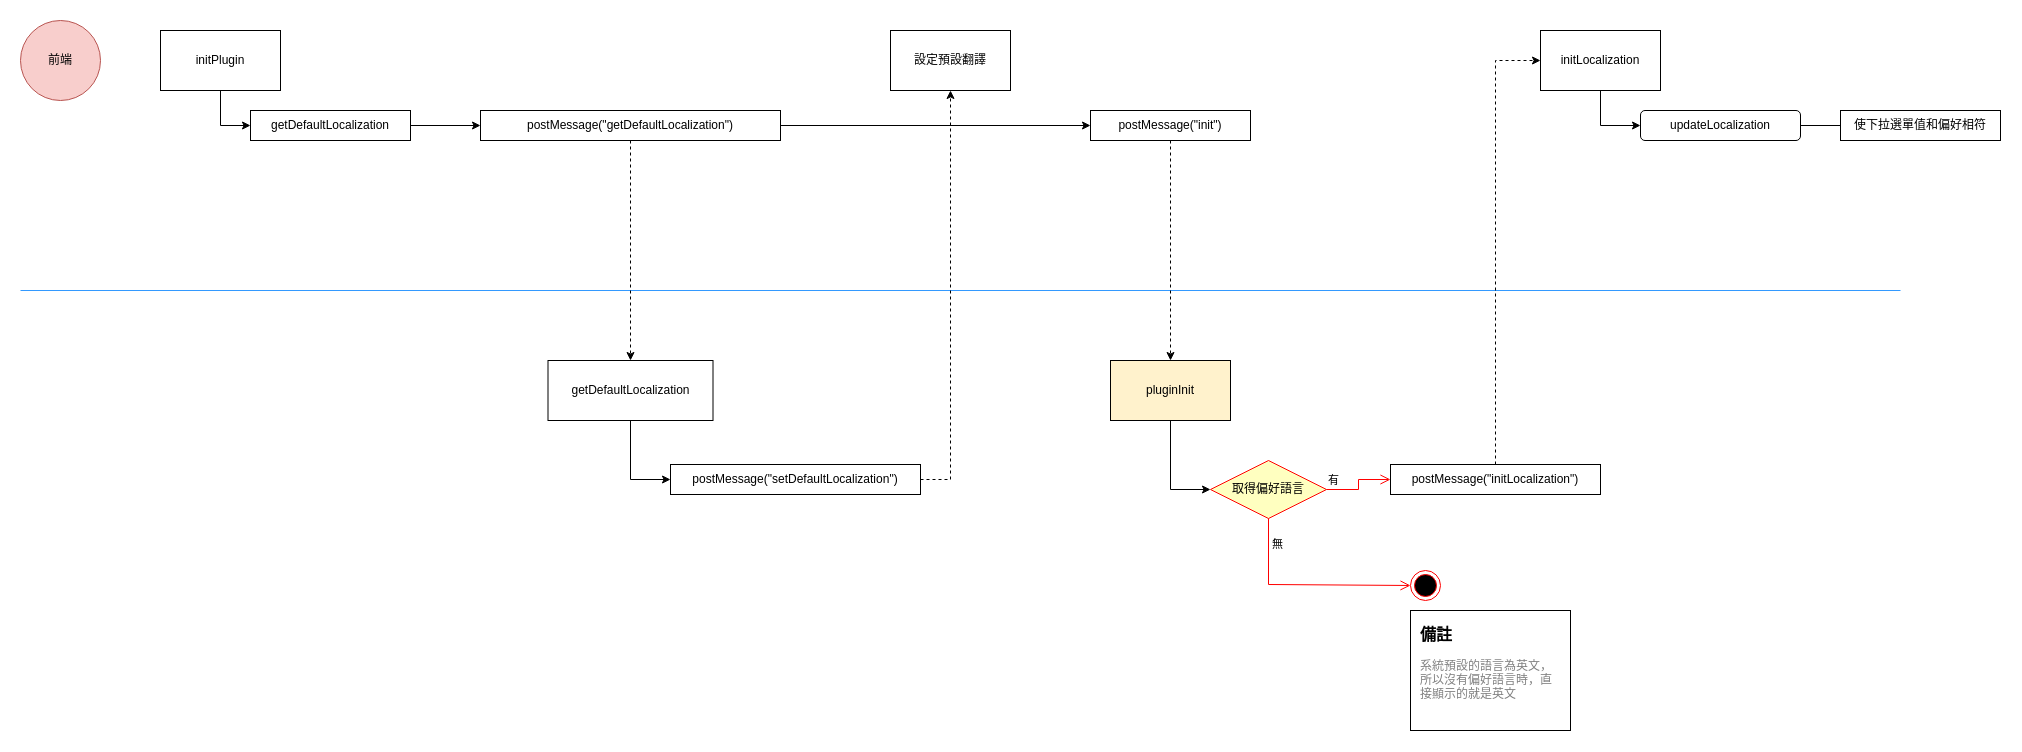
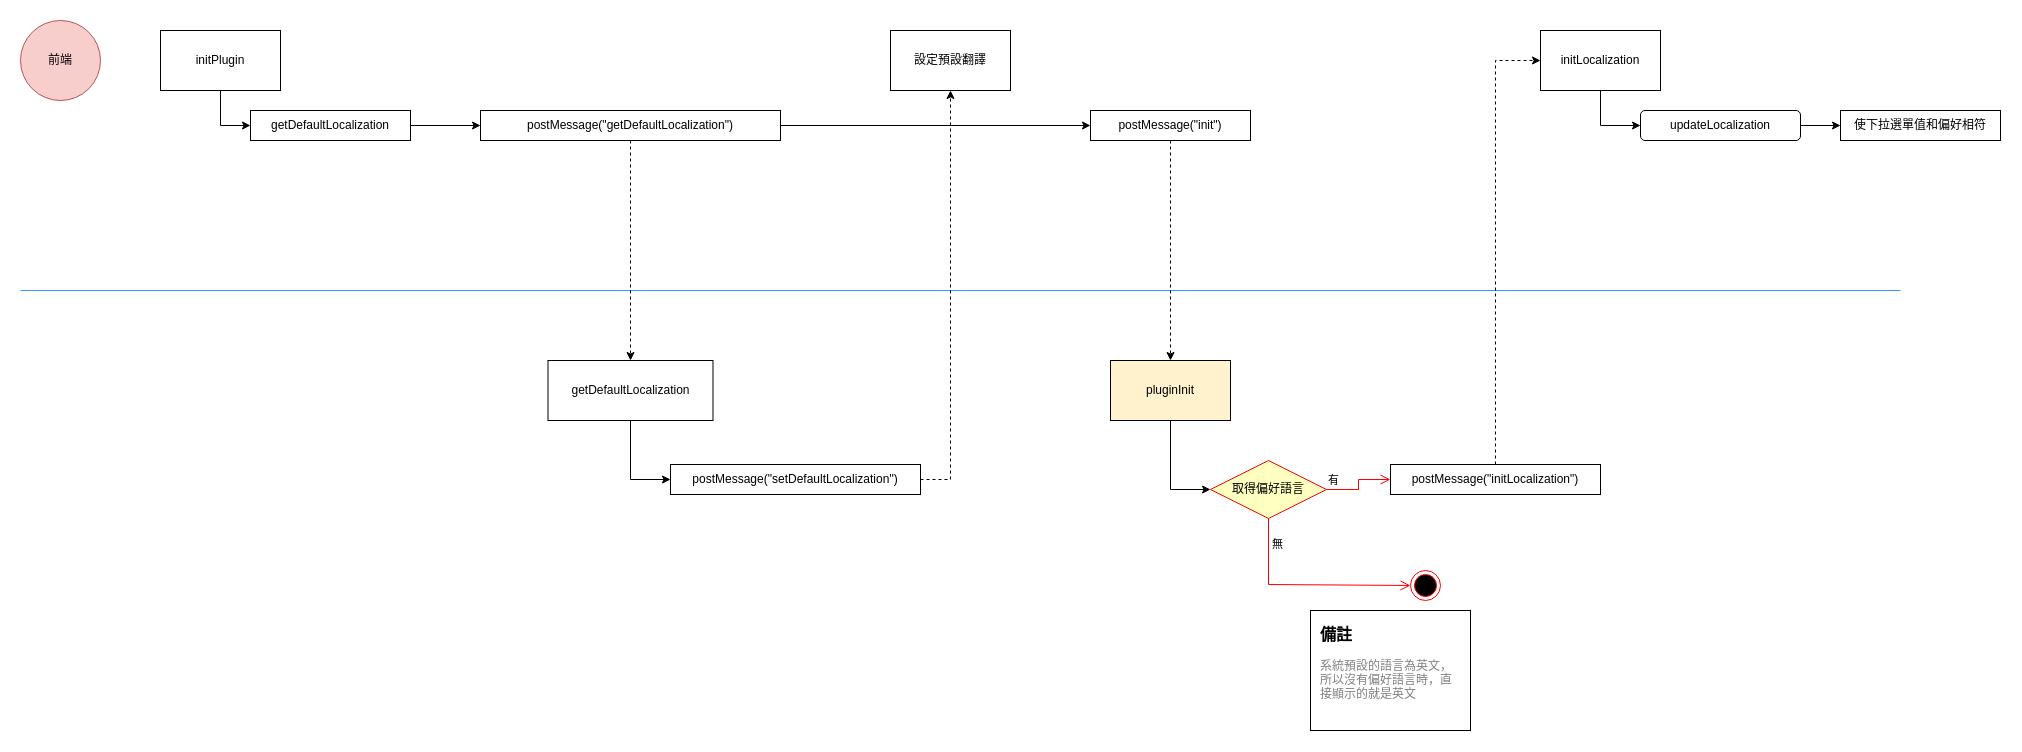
(1834, 126) -> (1832, 126)
(1491, 671) -> (1391, 671)
